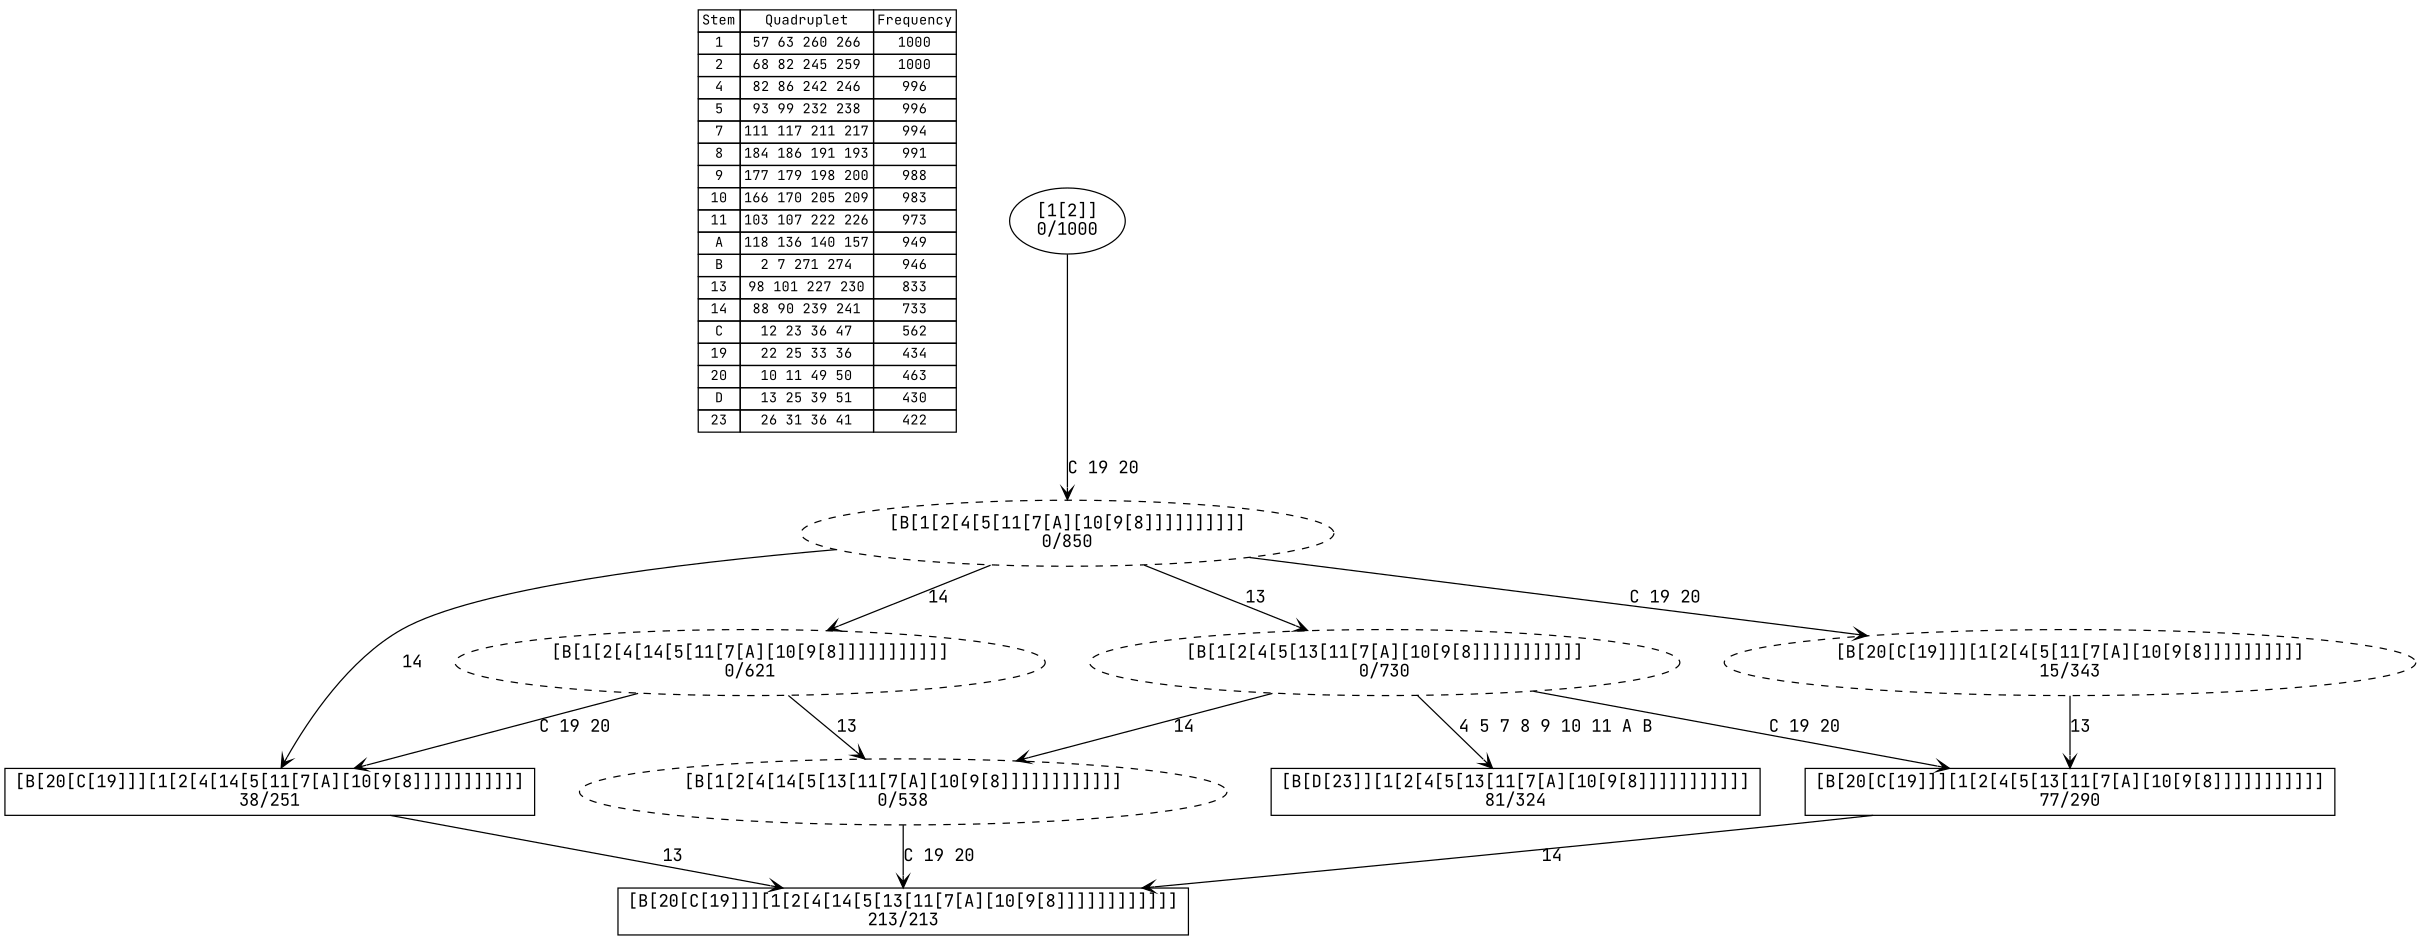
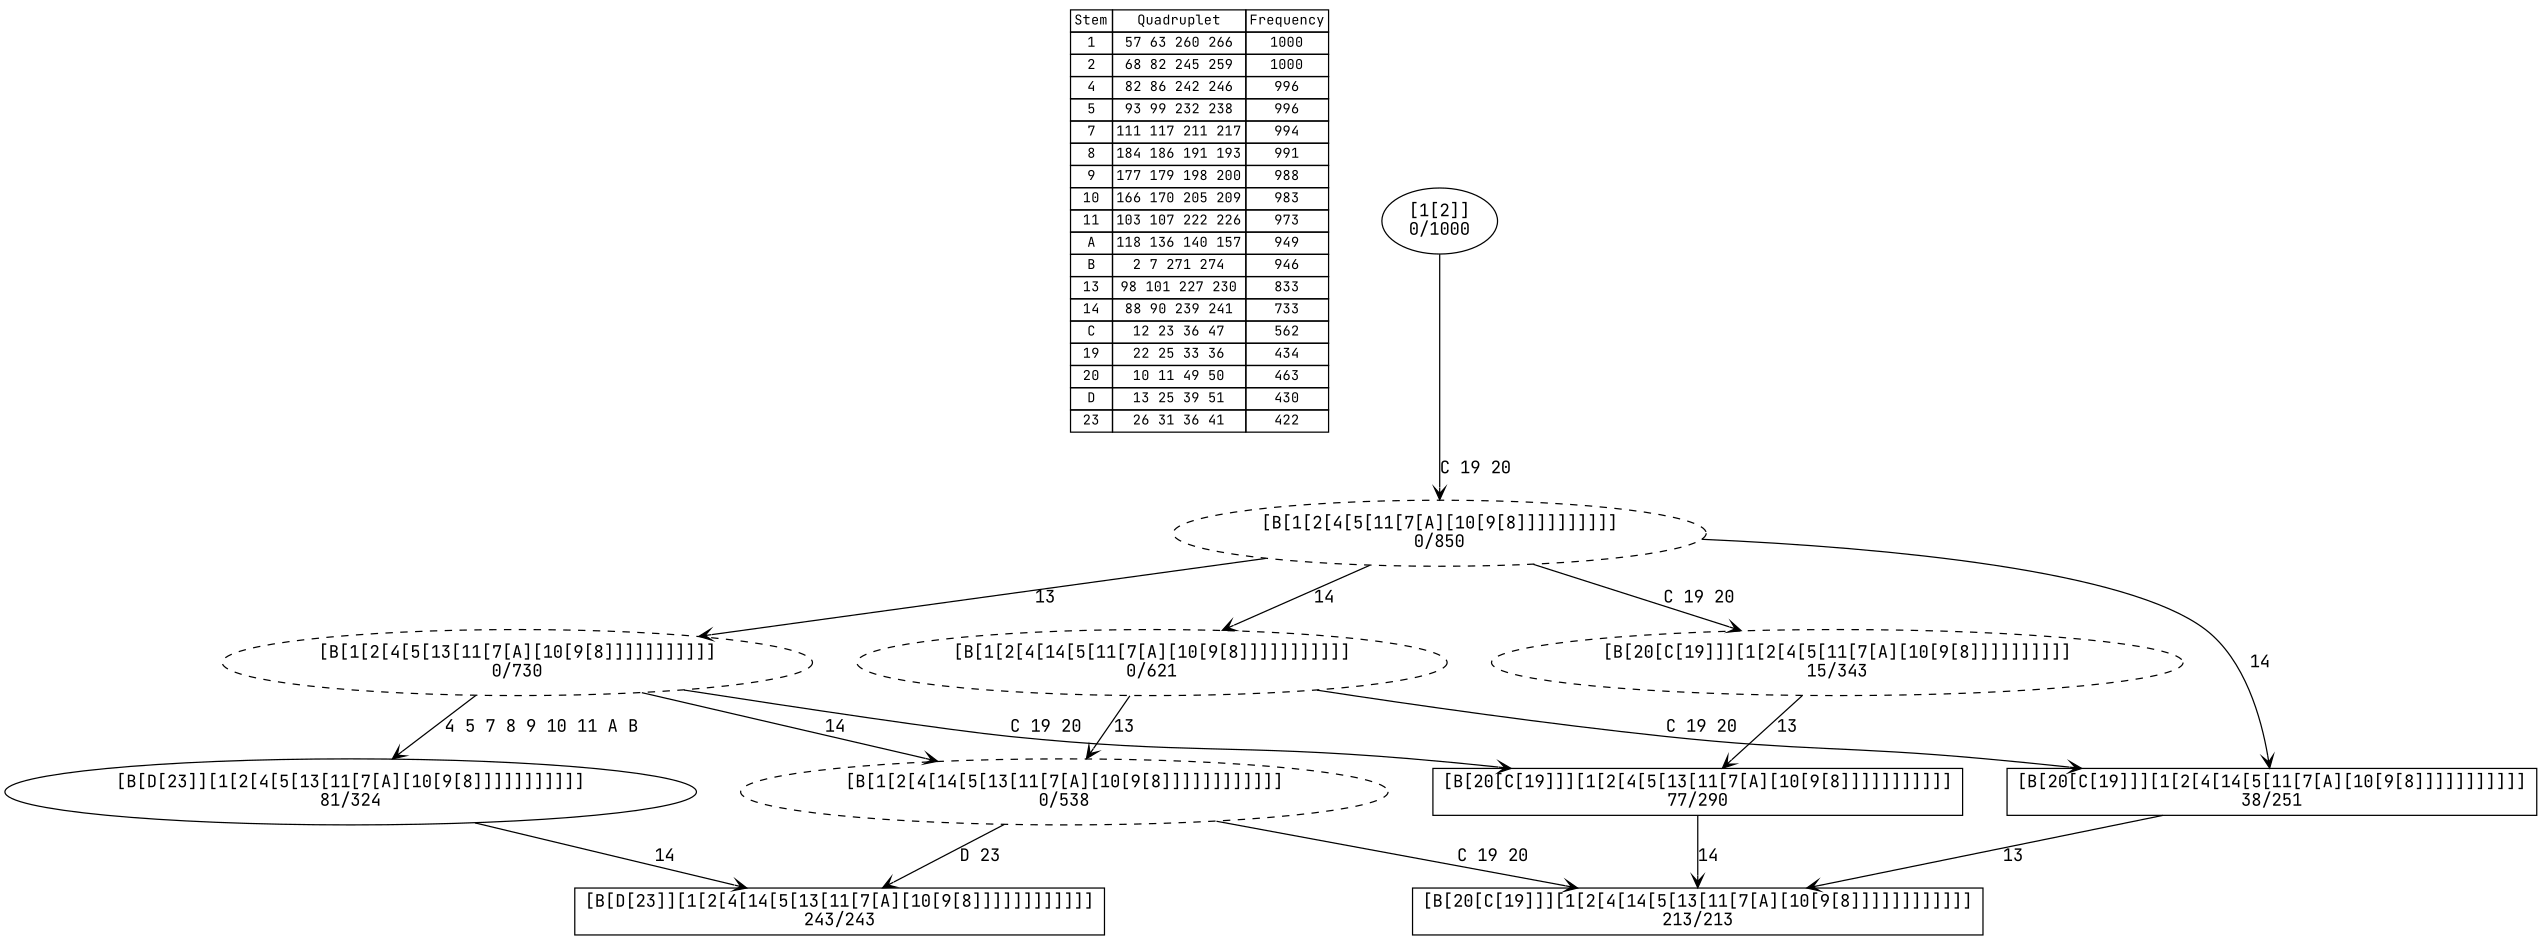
(1516, 792) -> (351, 792)
none -> (840, 911)
